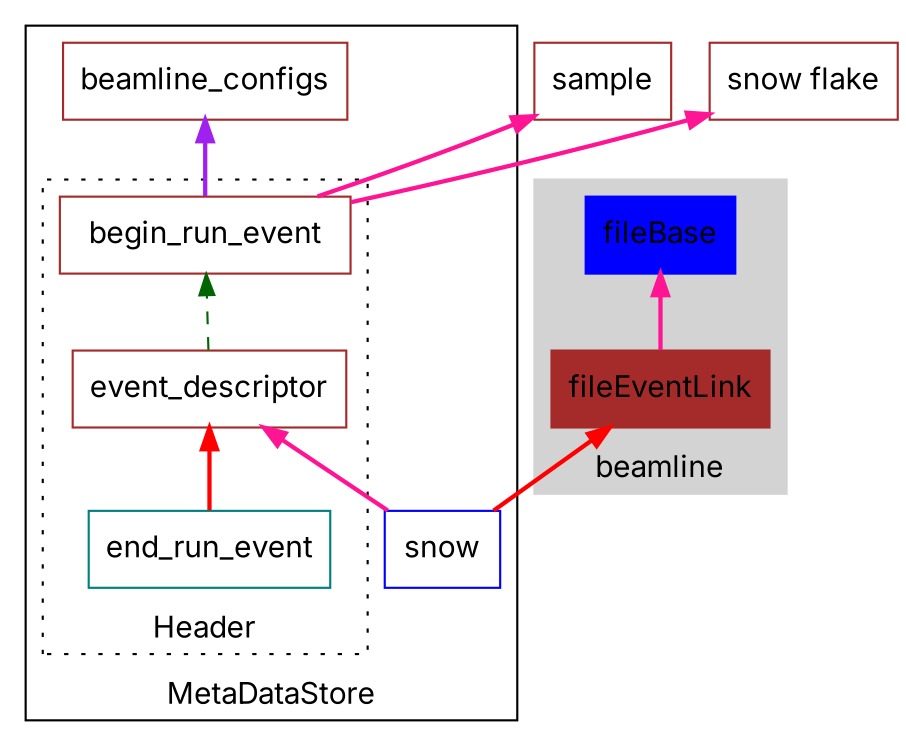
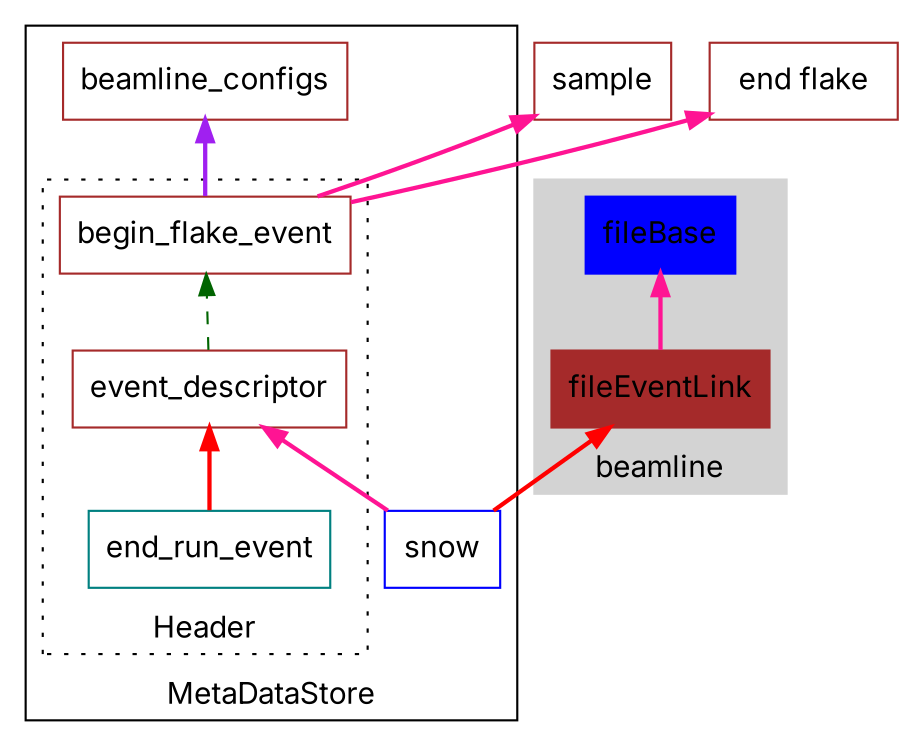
(804, 81) -> (804, 81)
(205, 235) -> (205, 235)
